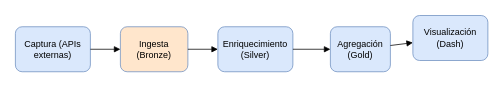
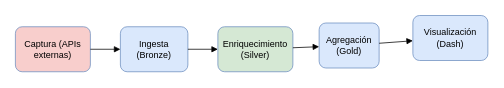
(53, 49) -> (53, 49)
(154, 49) -> (154, 49)
(255, 49) -> (255, 49)
(360, 49) -> (349, 45)
